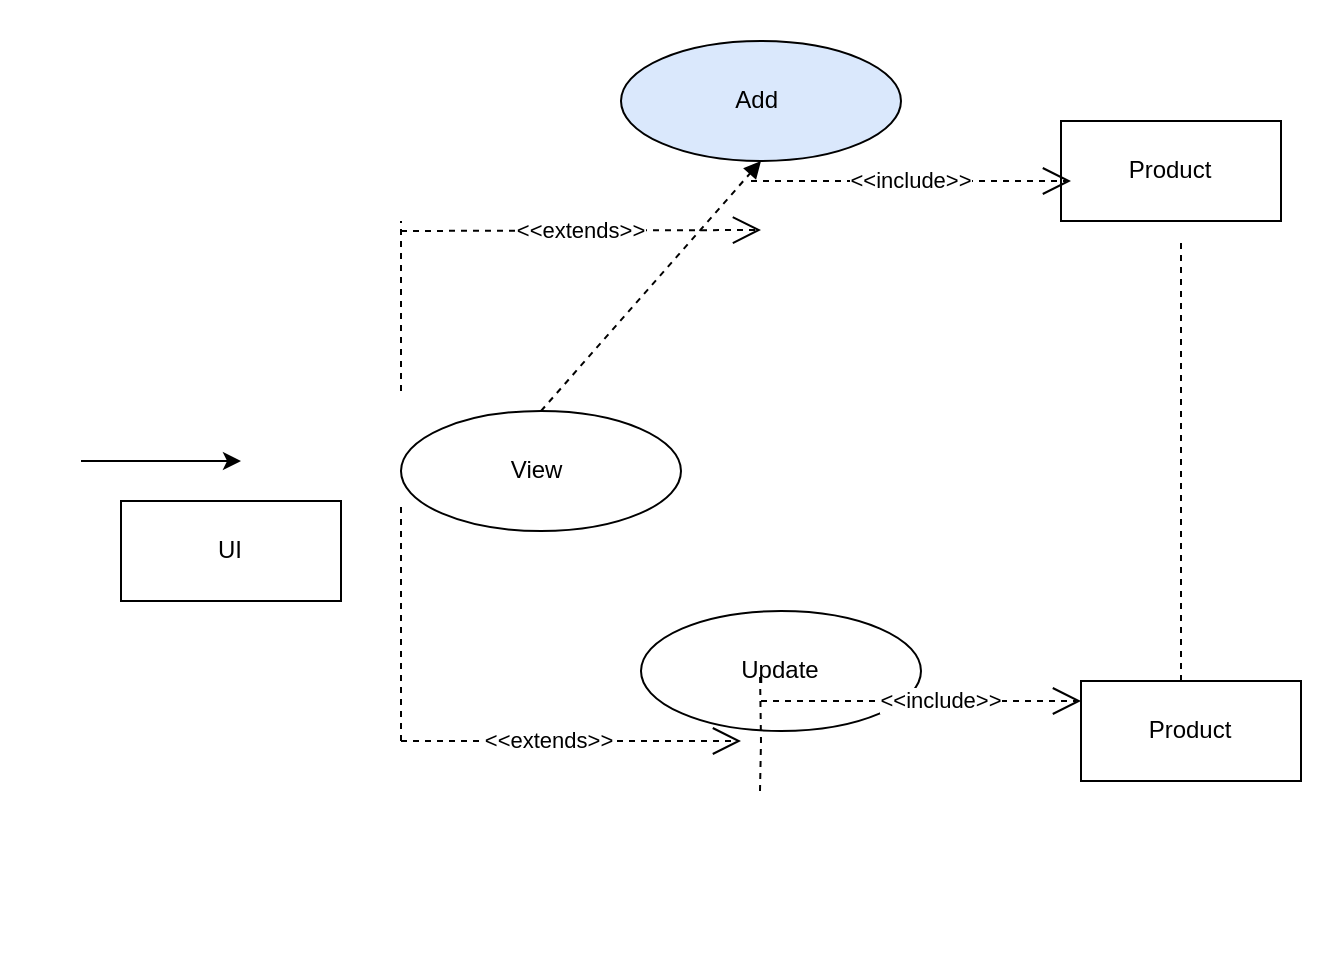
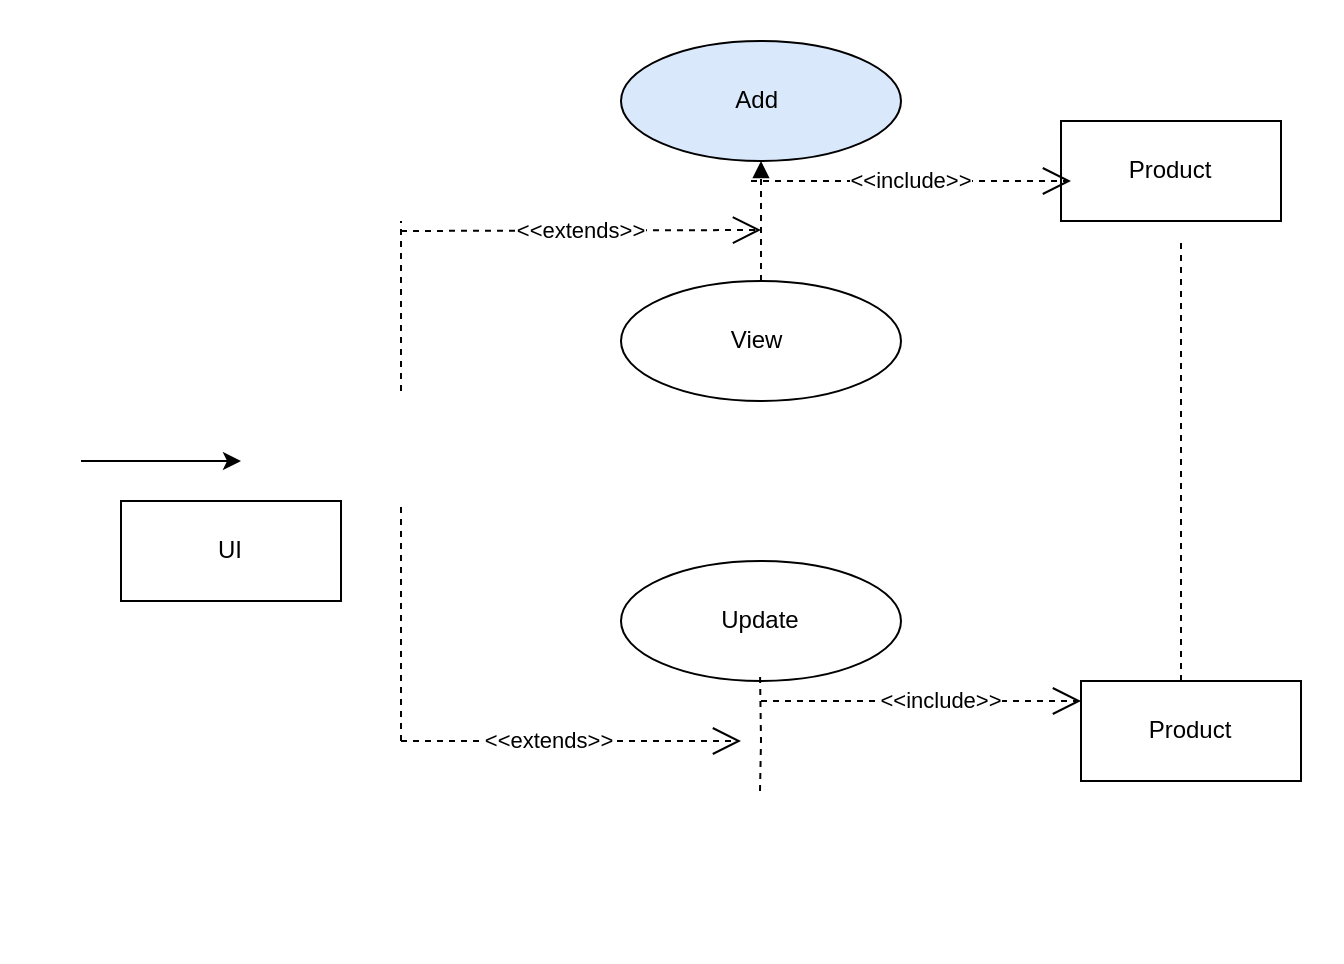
(541, 471) -> (761, 341)
(781, 671) -> (761, 621)
